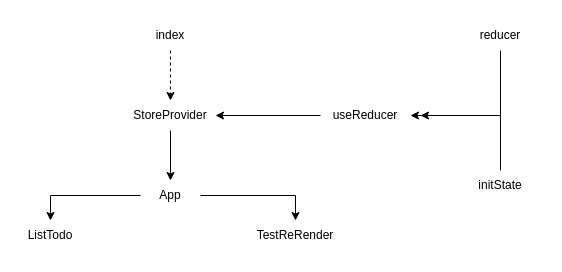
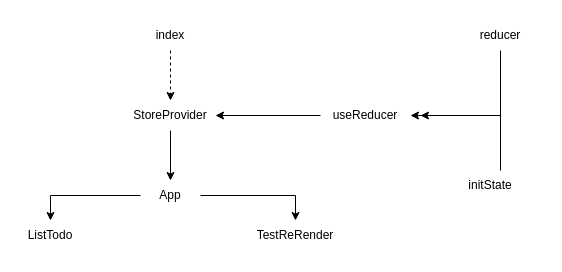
(501, 186) -> (491, 186)
